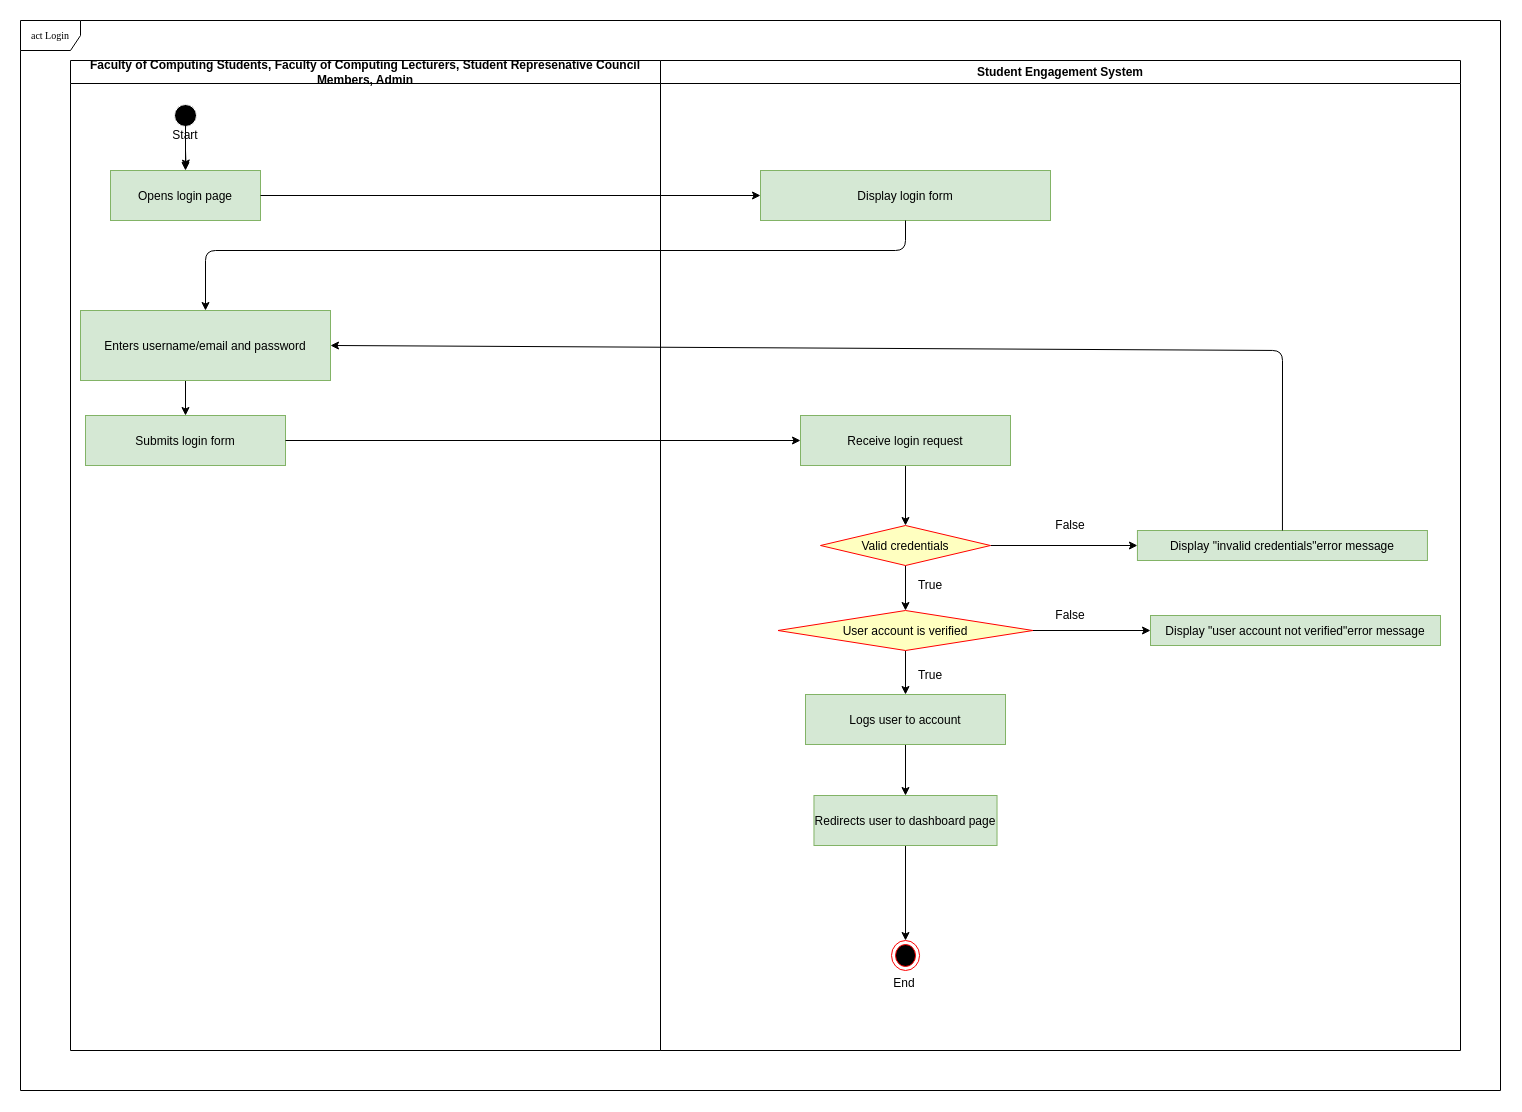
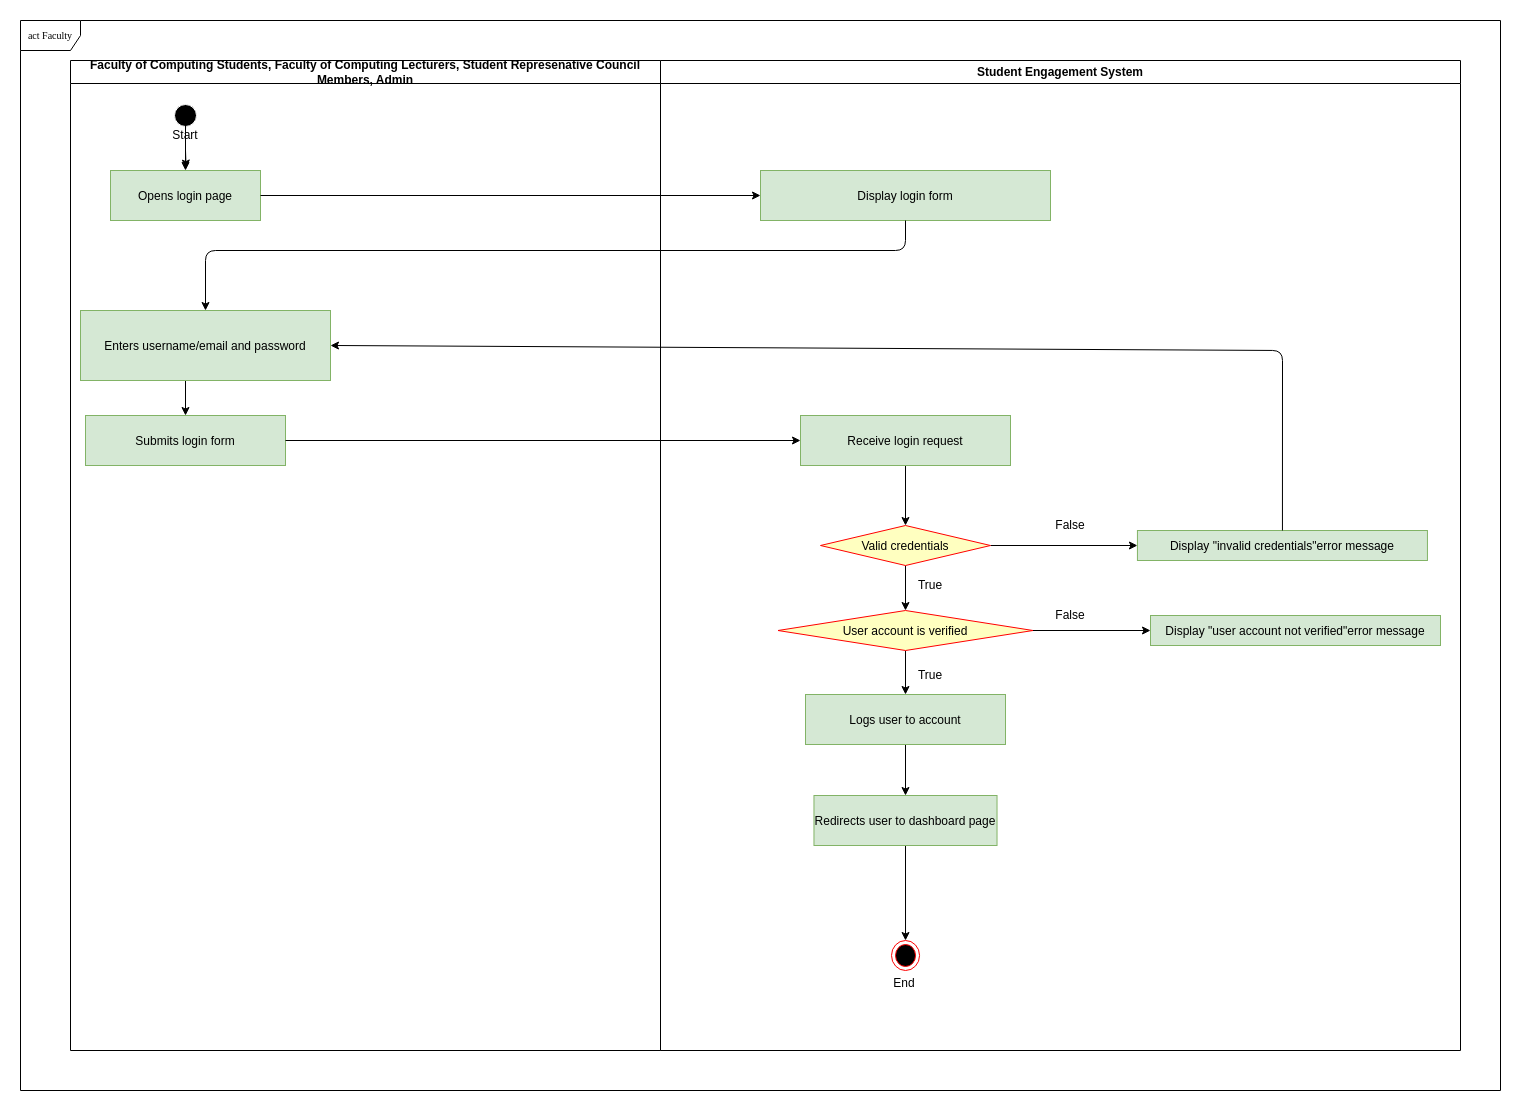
(51, 36) -> (51, 36)
